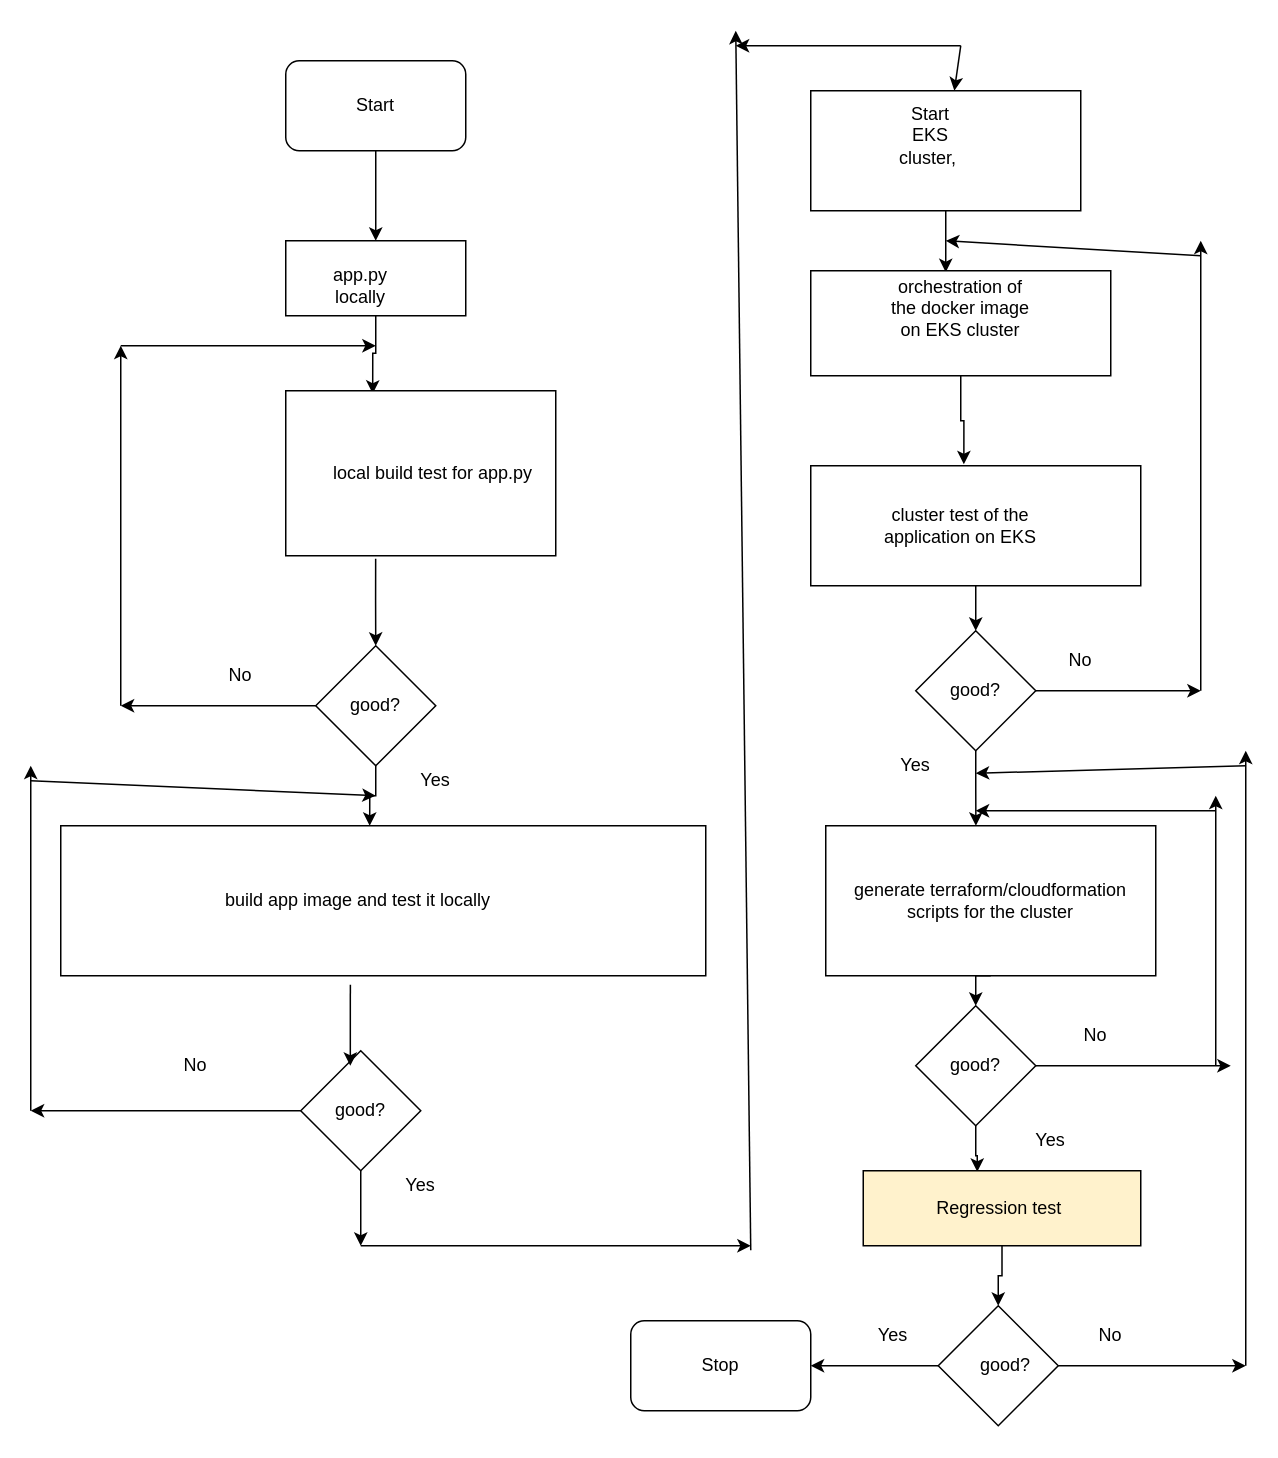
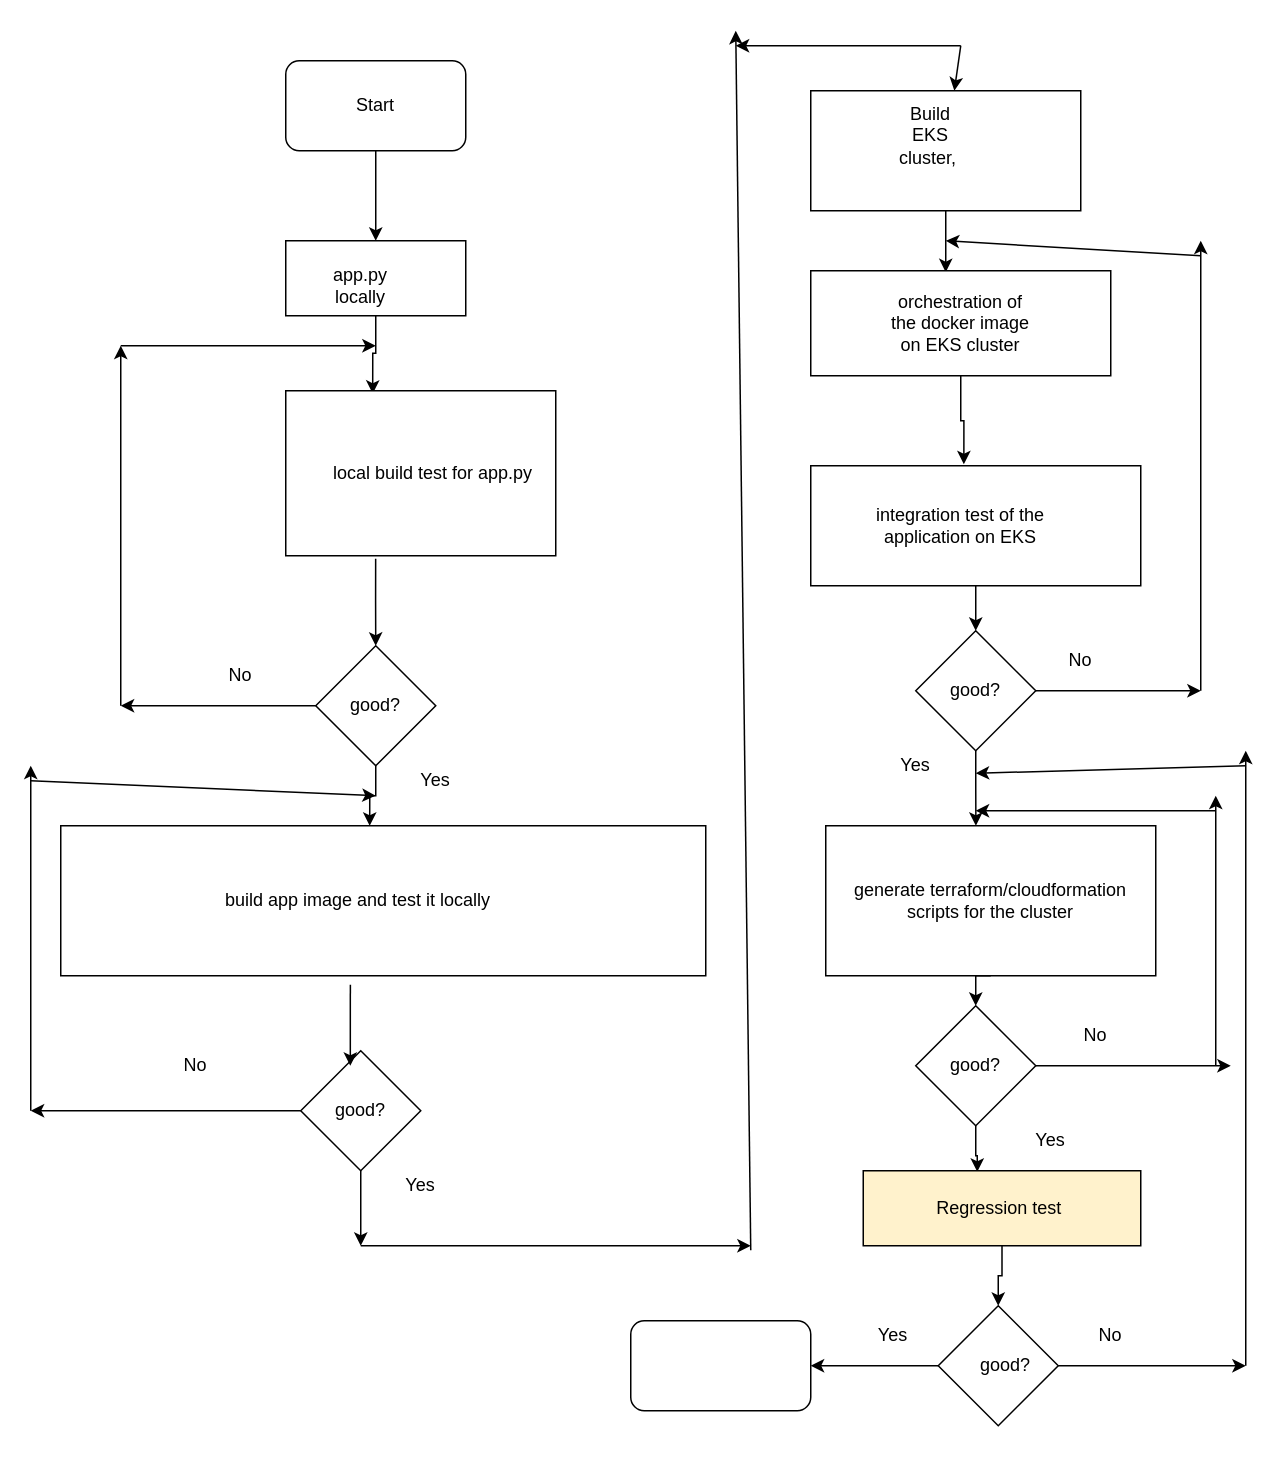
(931, 136) -> (931, 136)
(961, 308) -> (961, 323)
(961, 526) -> (961, 526)
(721, 1366) -> none
